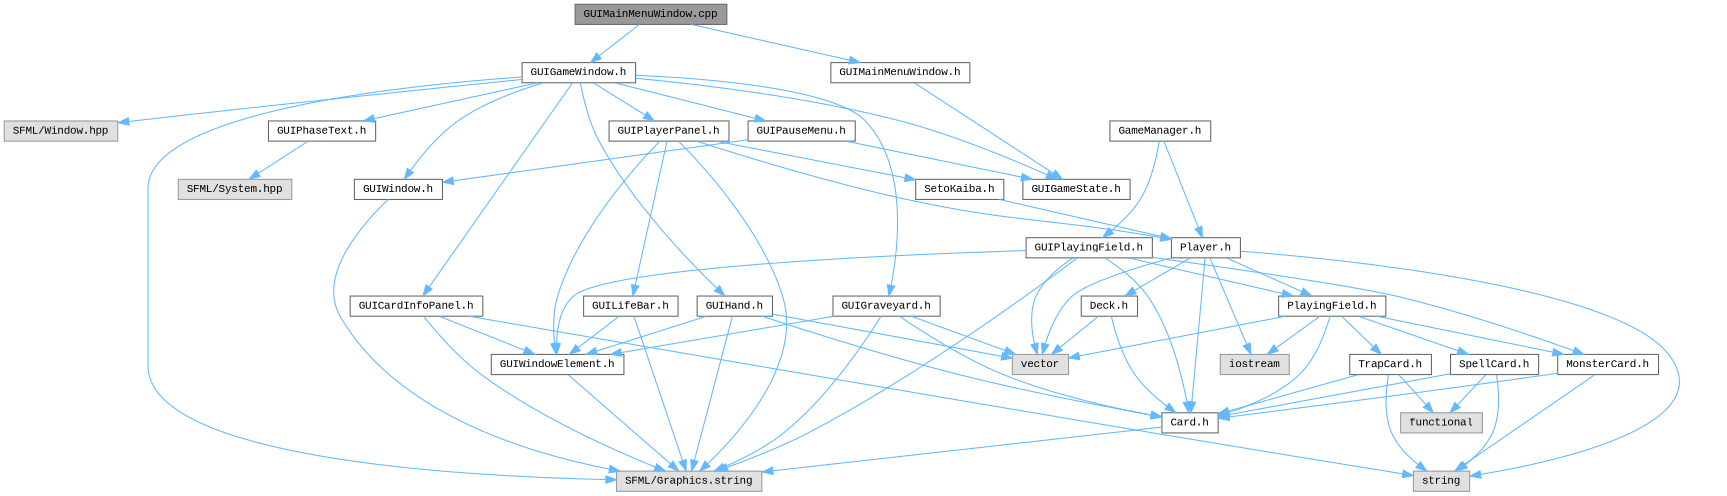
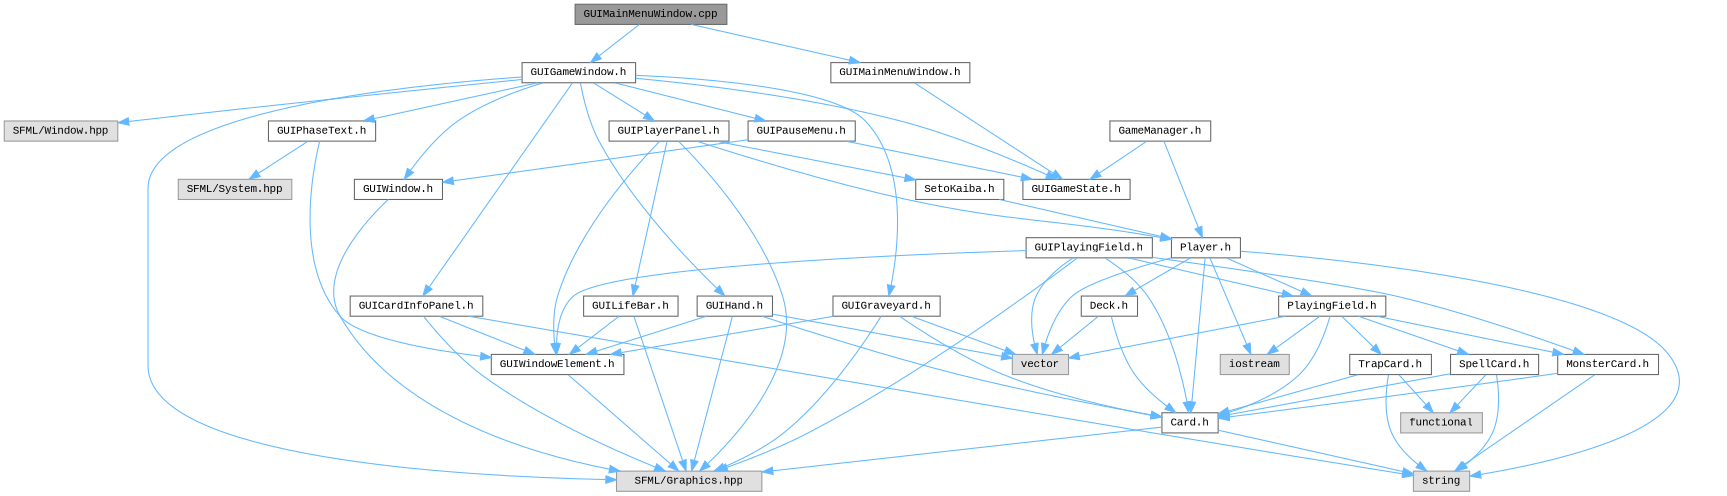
(1145, 191) -> (1123, 157)
none -> (326, 295)
none -> (1311, 451)
(689, 481) -> (689, 481)
